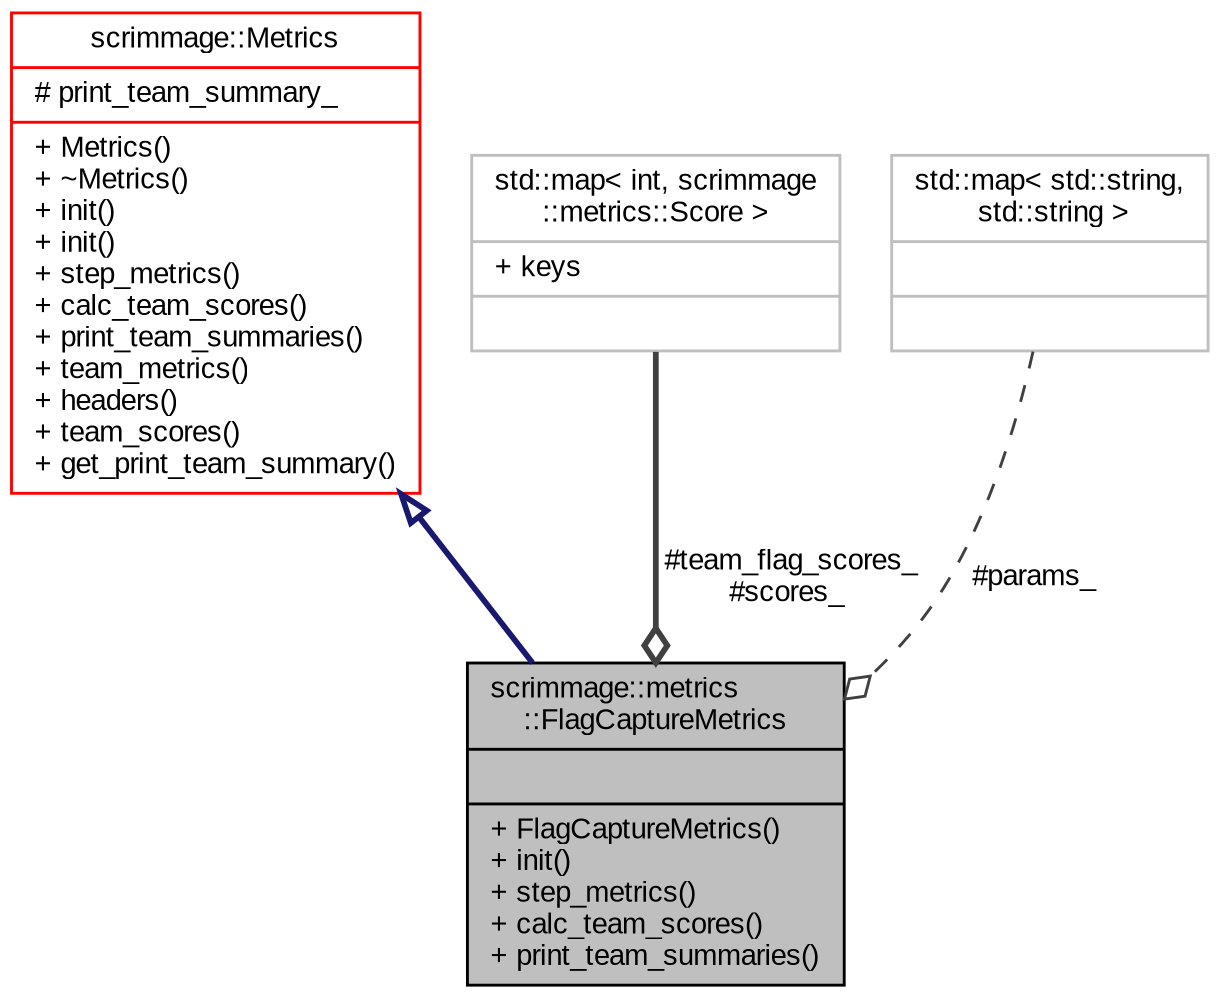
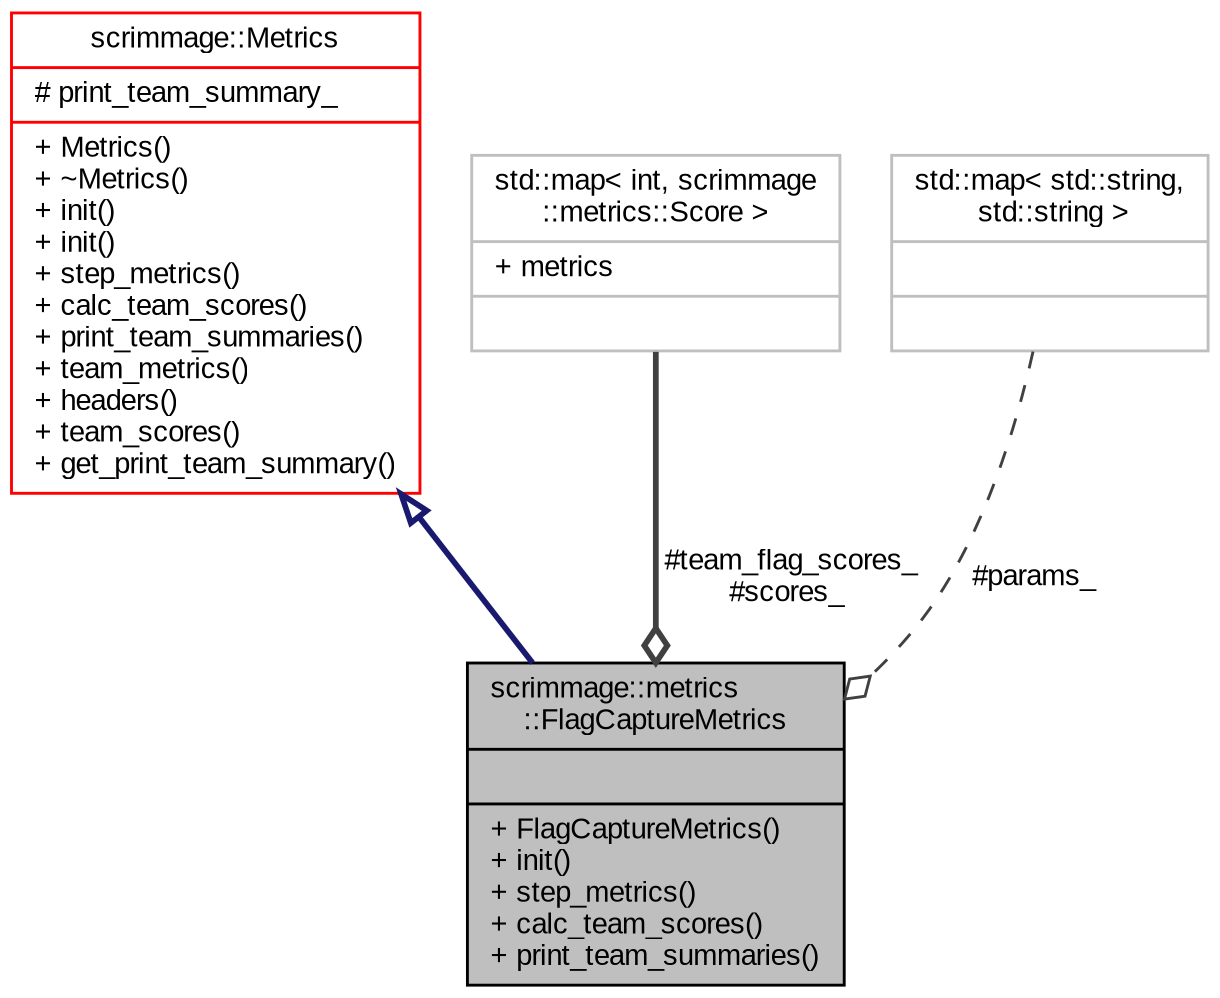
(539, 268) -> (555, 268)
